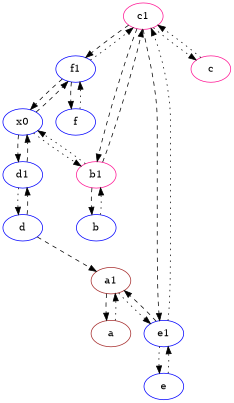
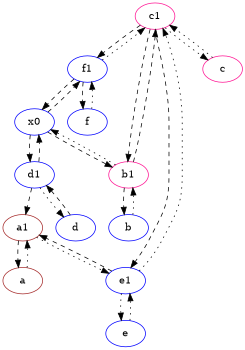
(54, 148) -> (76, 148)
(64, 252) -> (30, 198)
